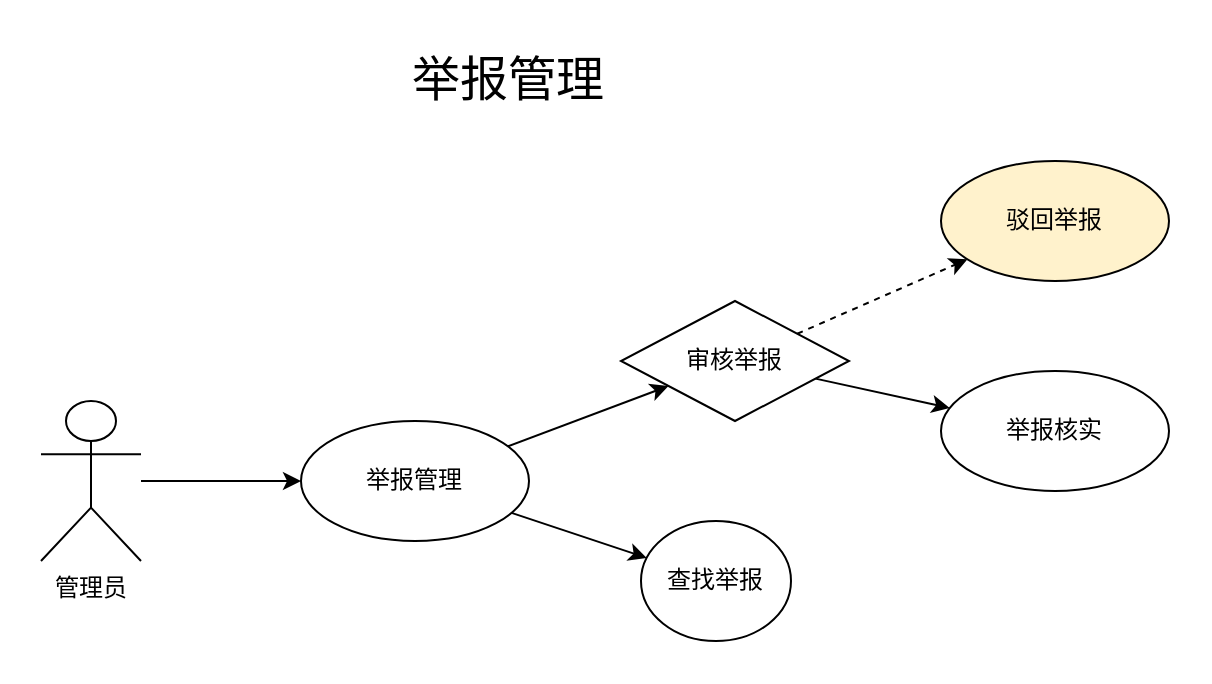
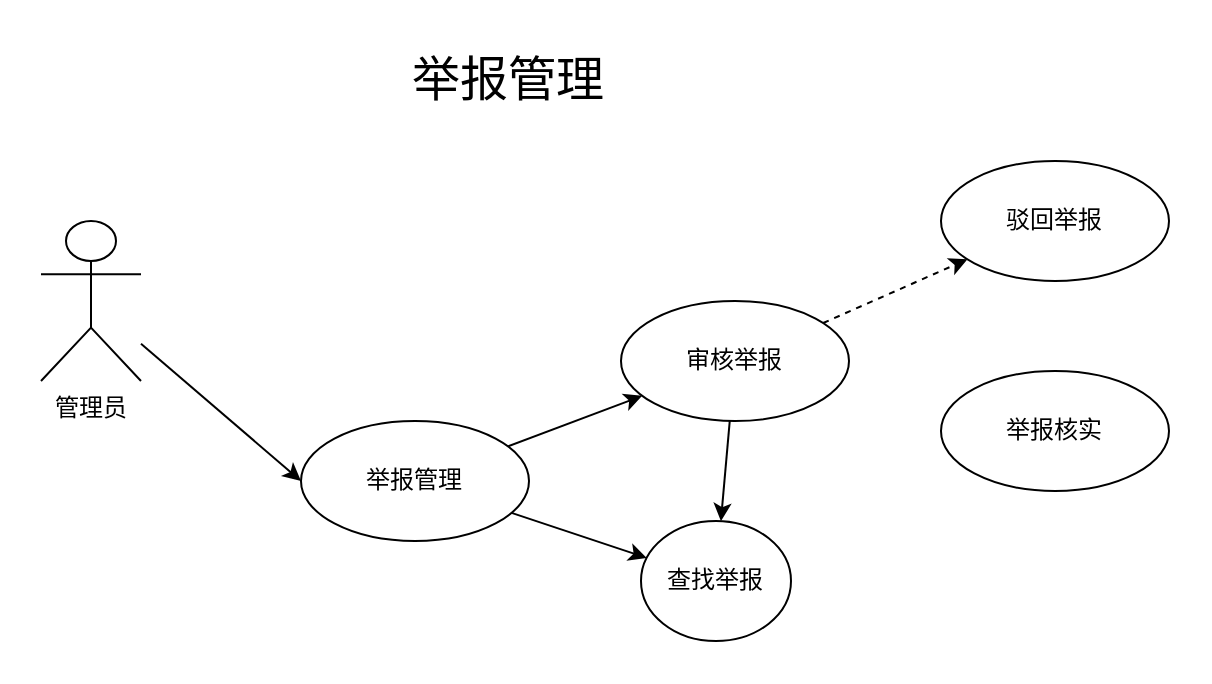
(1055, 221) -> (1055, 221)
(735, 361) -> (735, 361)
(876, 392) -> (726, 464)
(91, 481) -> (91, 301)
